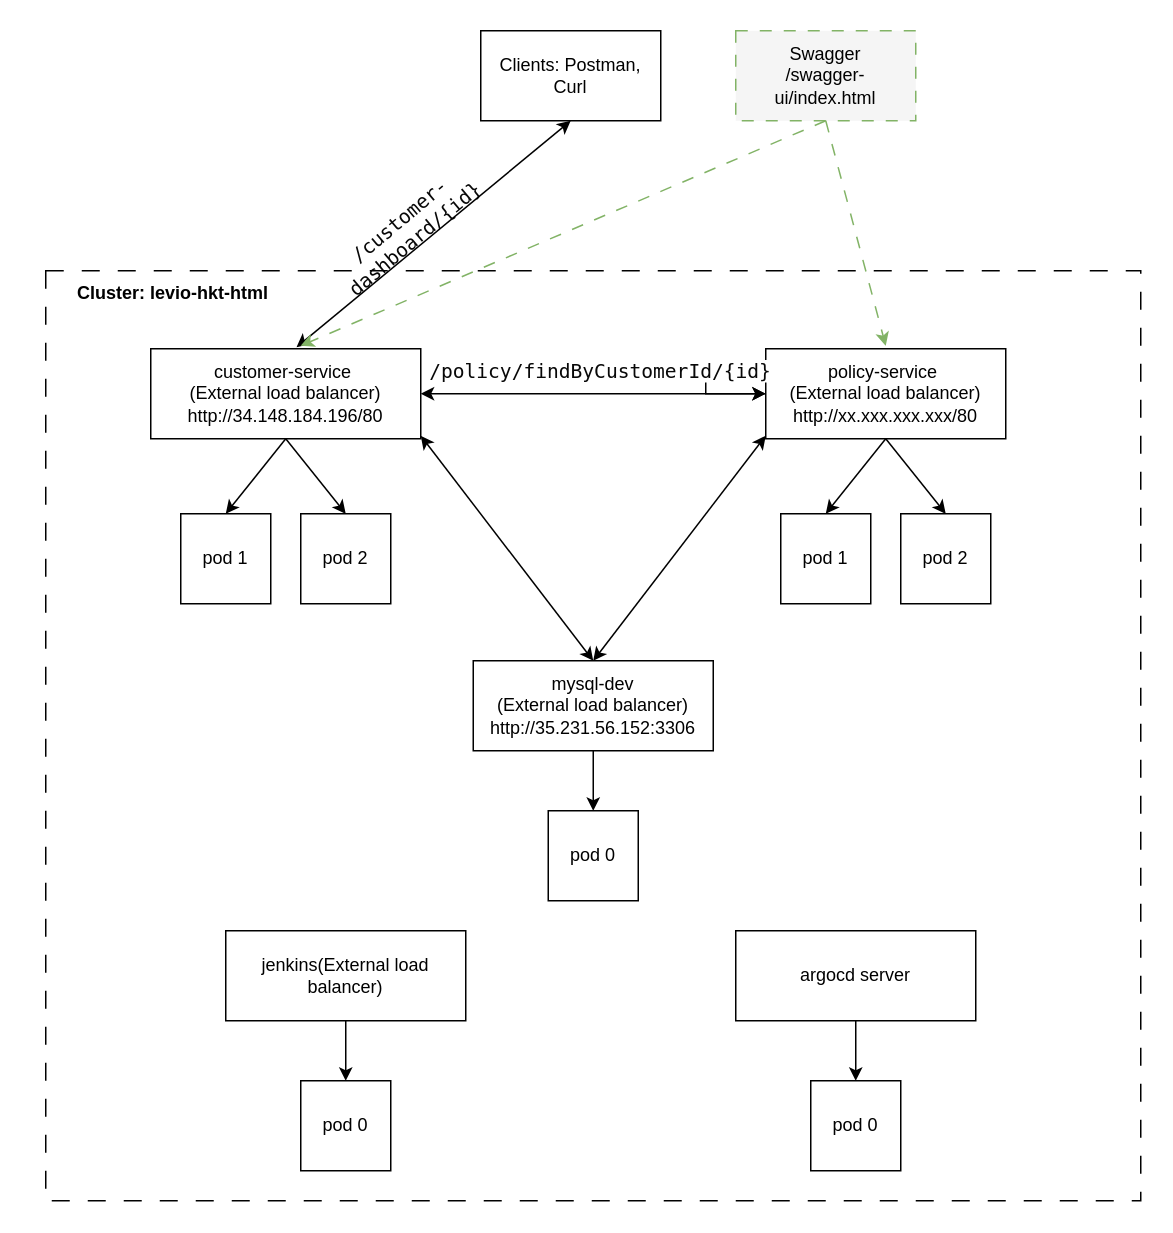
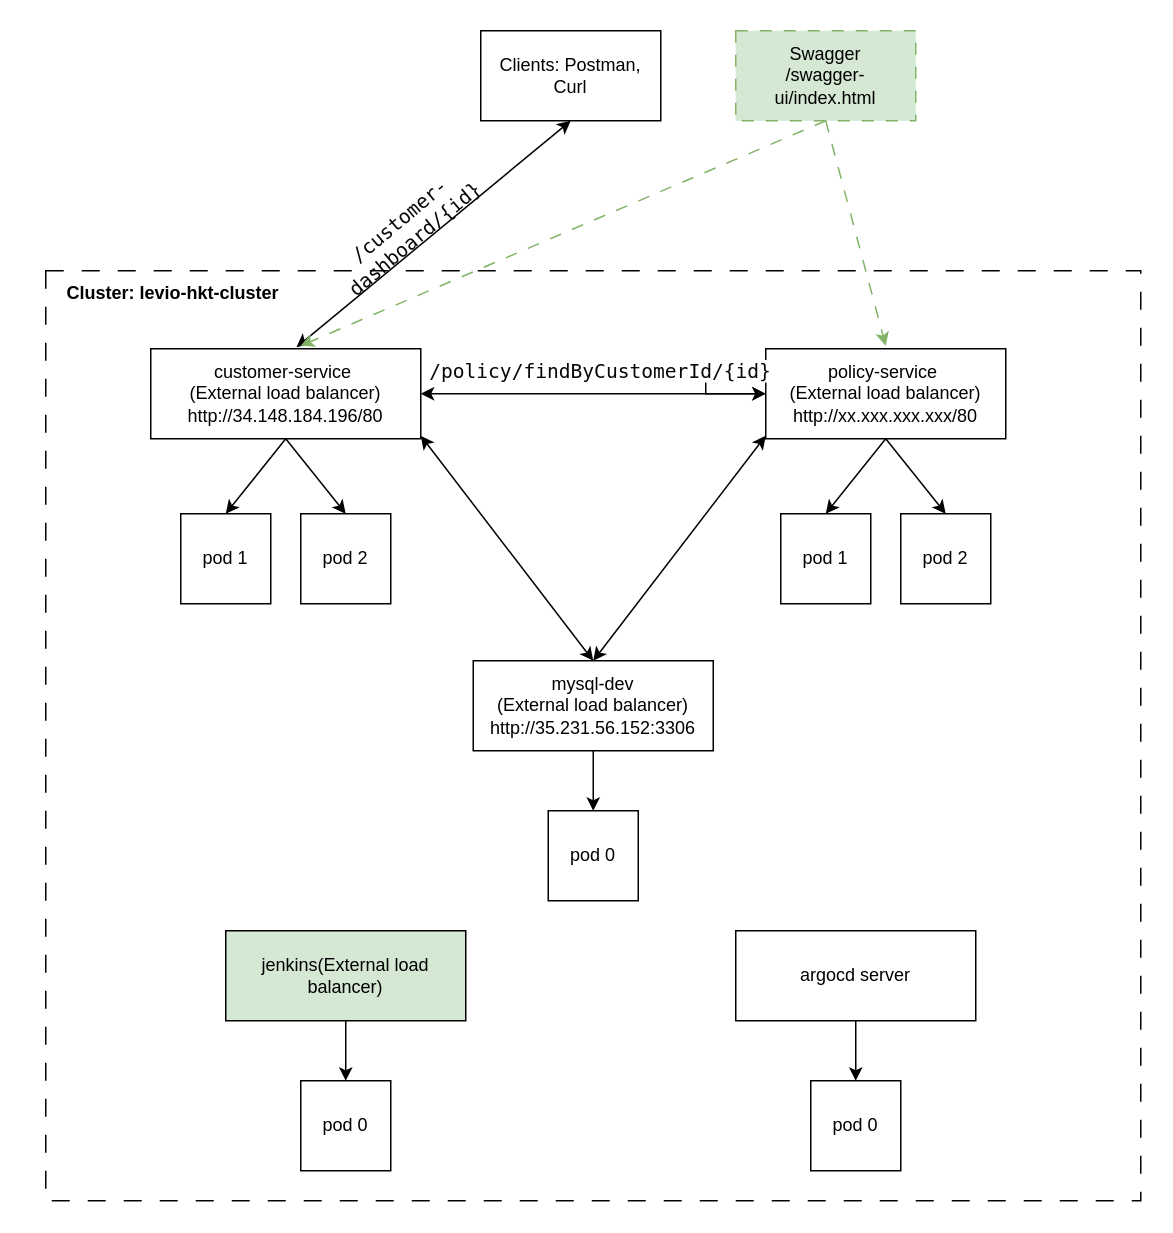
(826, 76) -> (826, 76)
(173, 293) -> (173, 293)
(346, 976) -> (346, 976)
